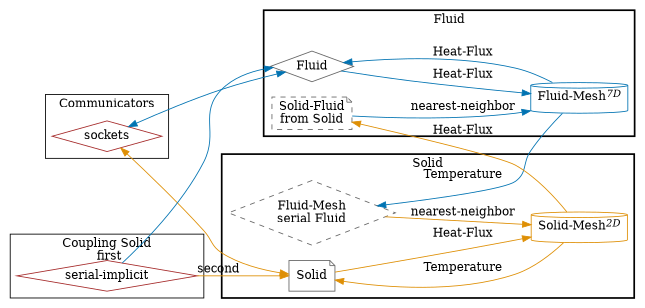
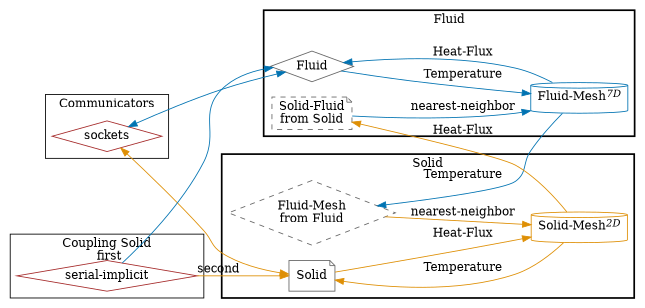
(463, 74) -> (463, 74)
(312, 213) -> (312, 213)
